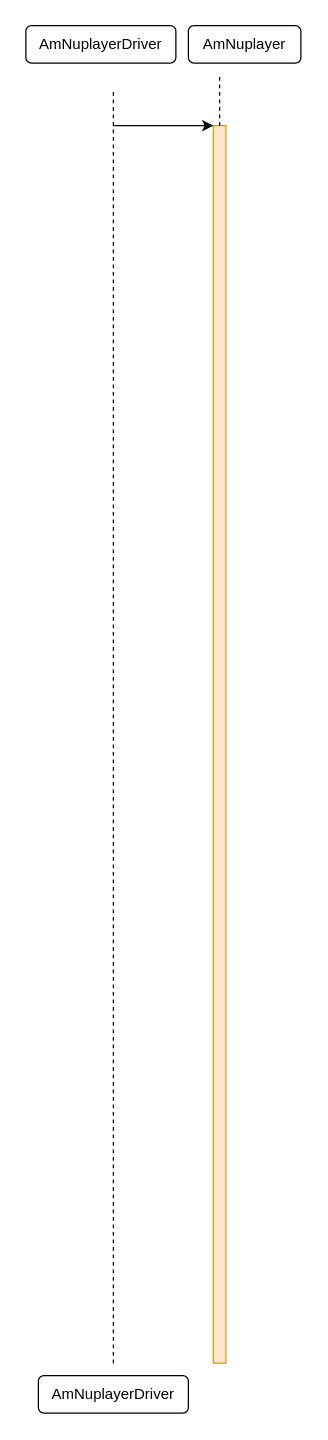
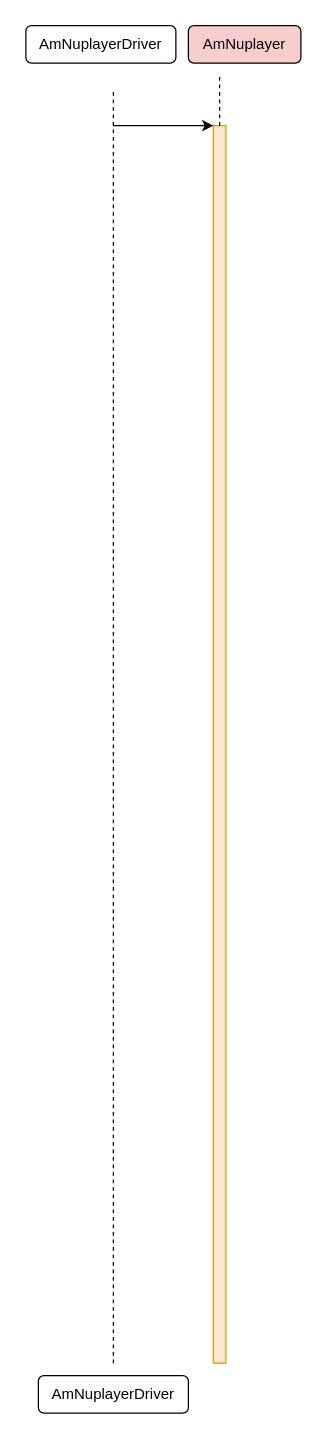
(244, 44) -> (244, 44)
